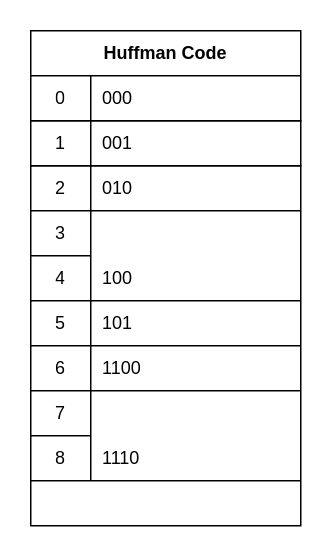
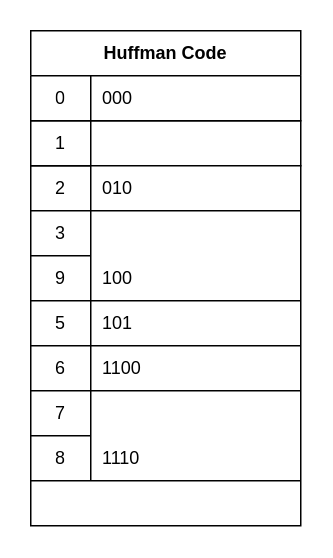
(196, 143) -> none
(61, 278) -> (61, 278)
